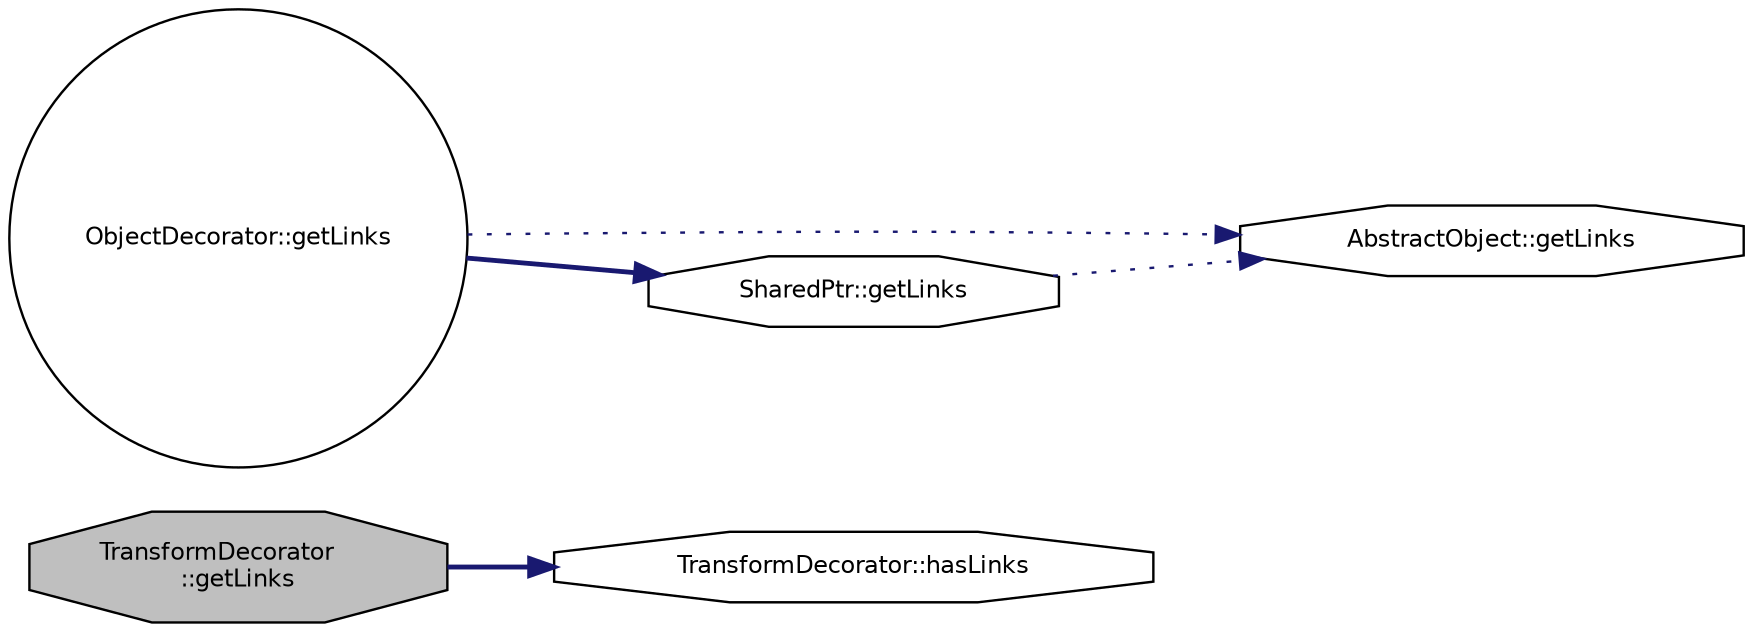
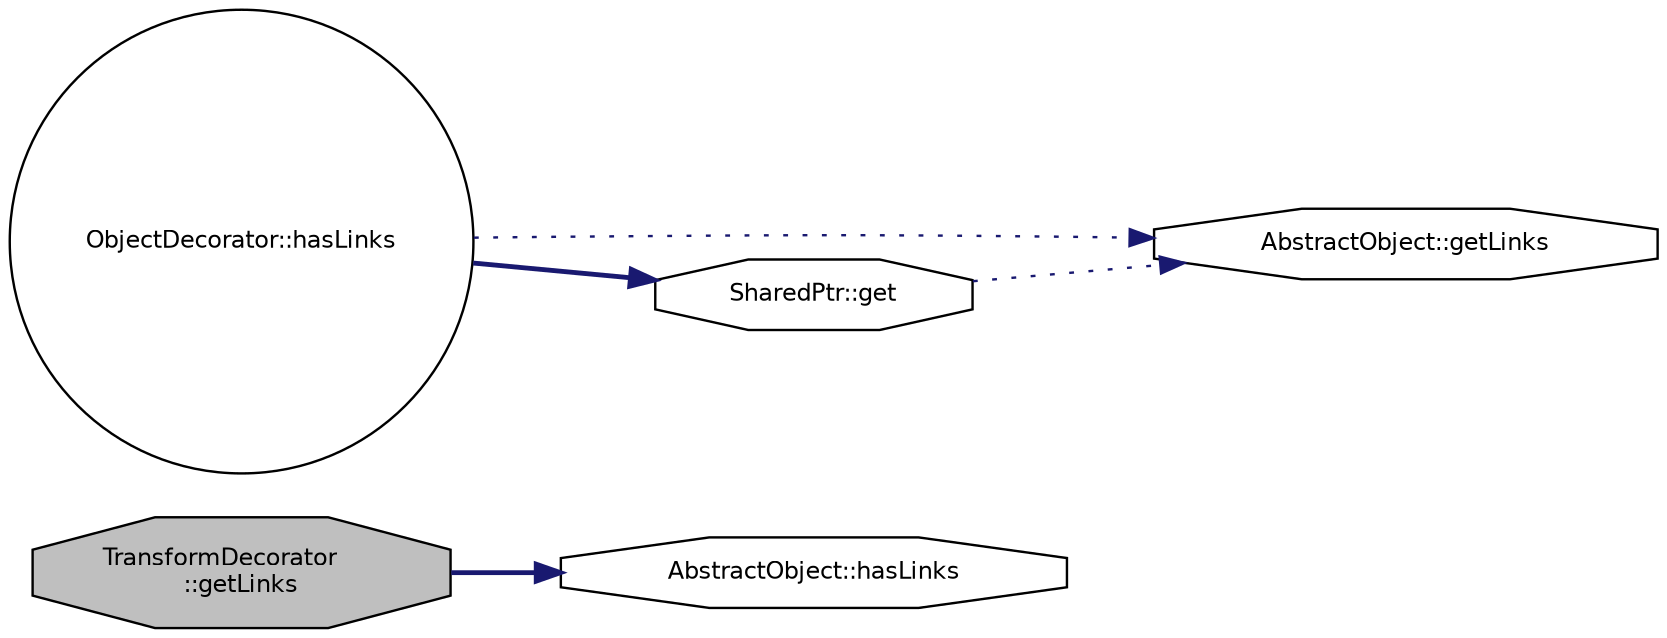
(238, 238) -> (242, 242)
(854, 292) -> (814, 295)
(854, 567) -> (814, 573)
